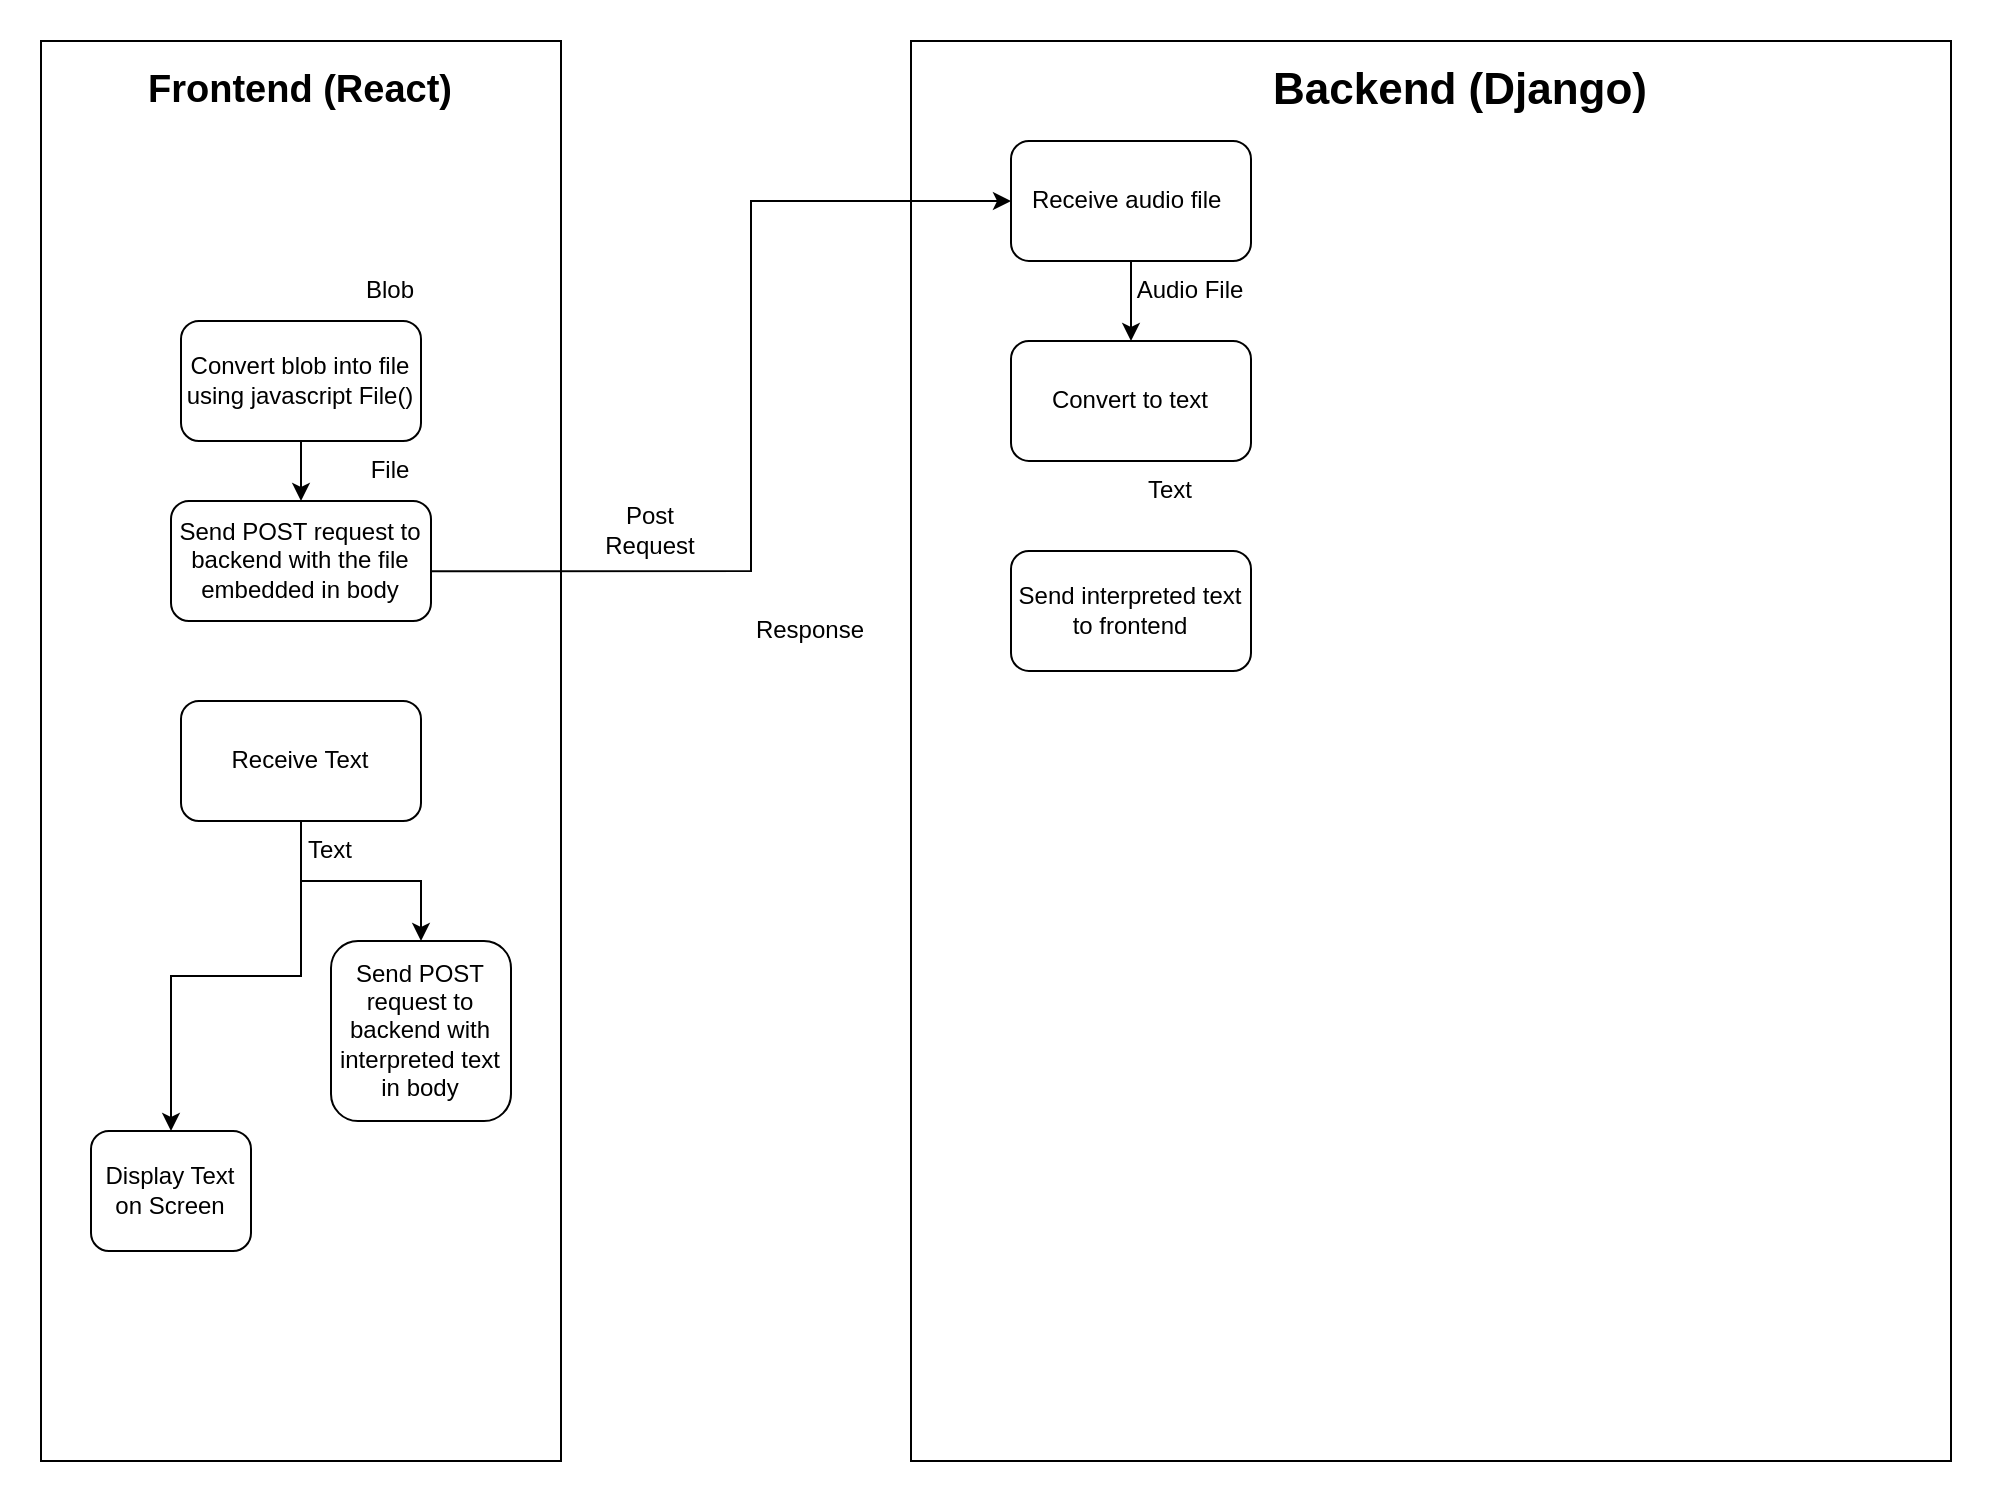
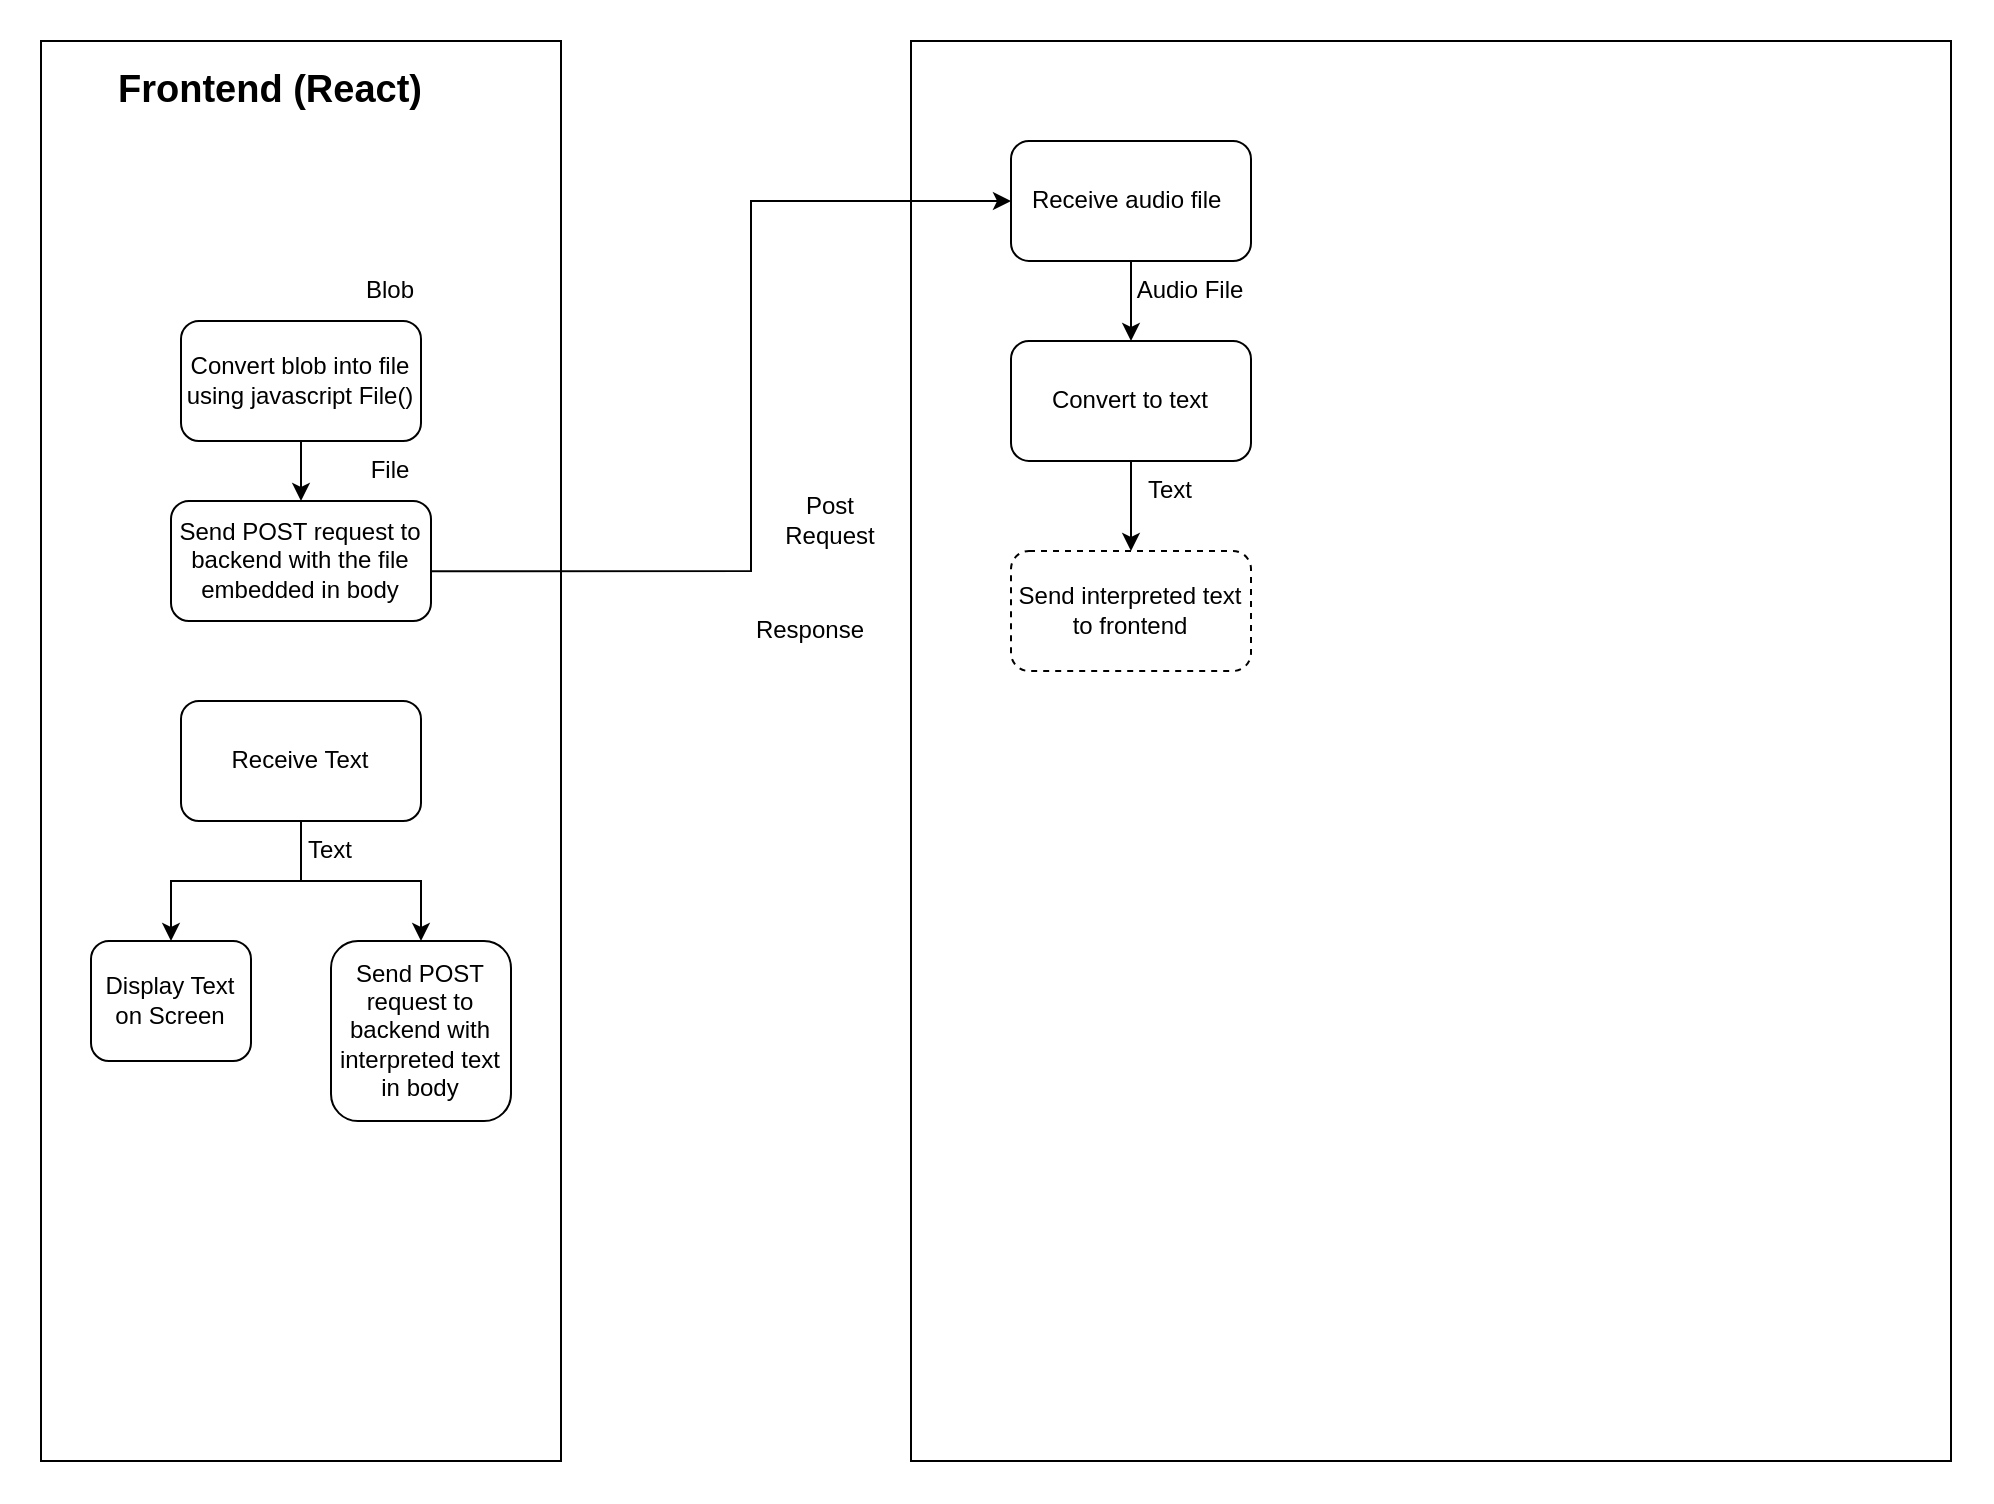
(301, 91) -> (271, 91)
(1461, 91) -> none
none -> (1131, 499)
(651, 531) -> (831, 521)
(1131, 611) -> (1131, 611)
(171, 1191) -> (171, 1001)
